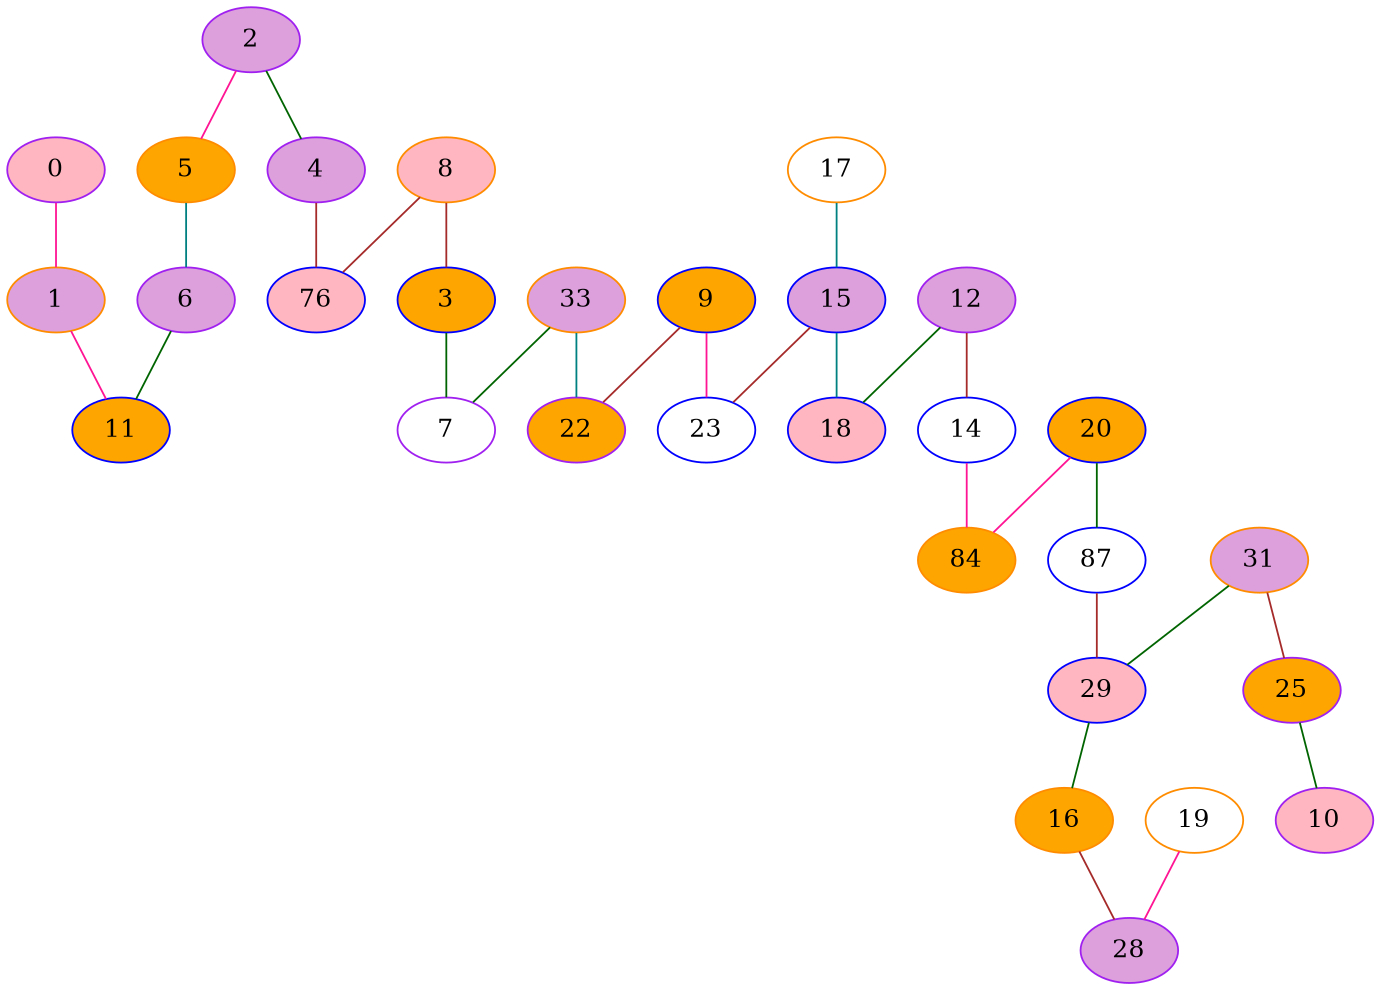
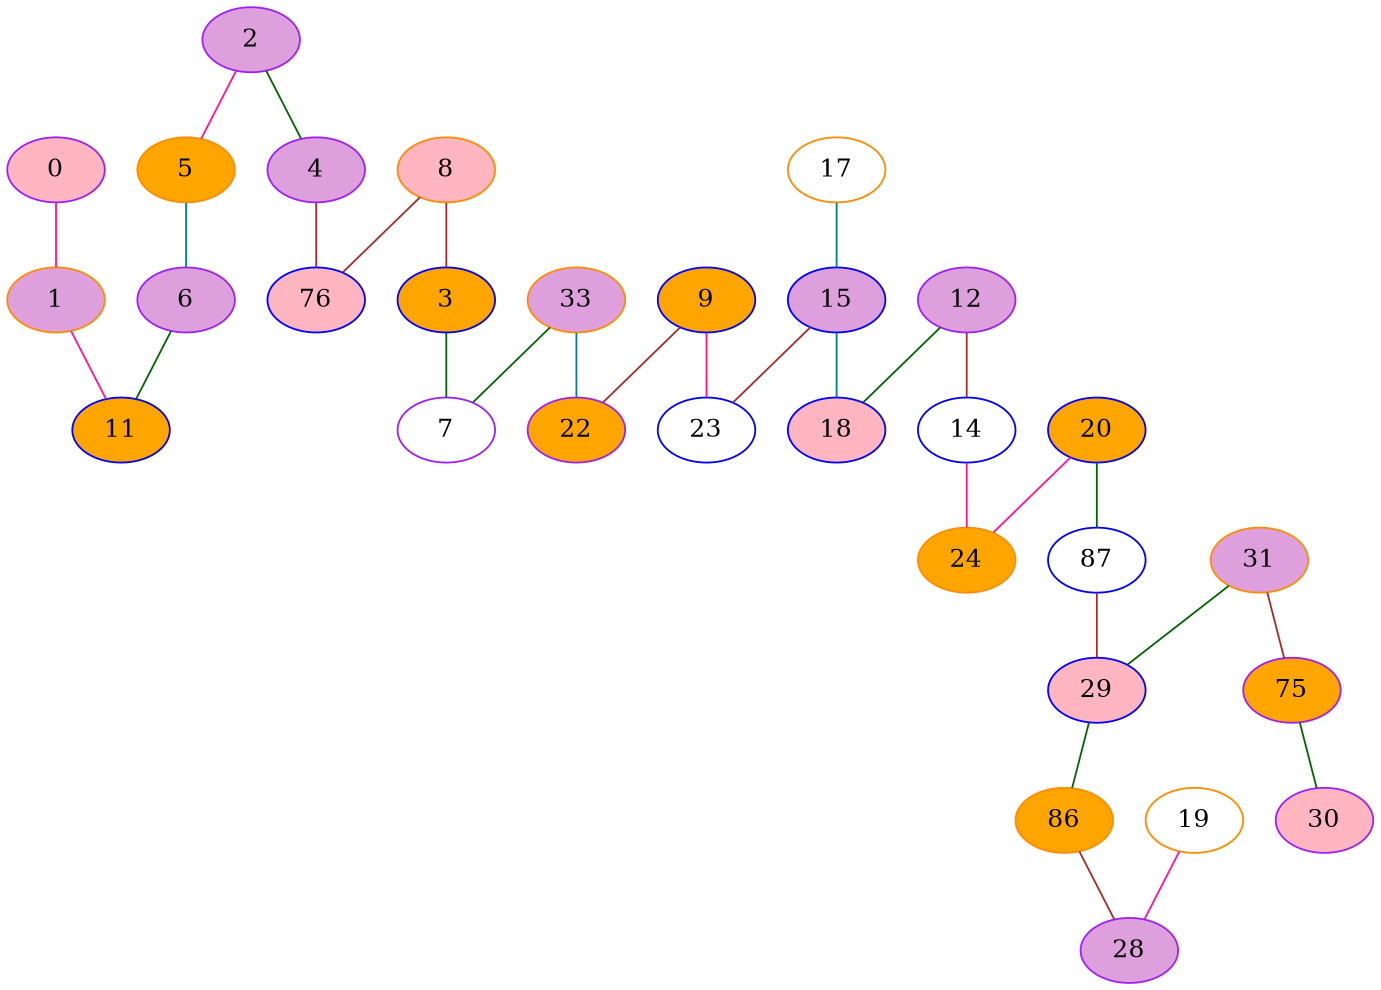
(967, 560) -> (967, 560)
(1292, 690) -> (1292, 690)
(1064, 820) -> (1064, 820)
(1324, 820) -> (1324, 820)
